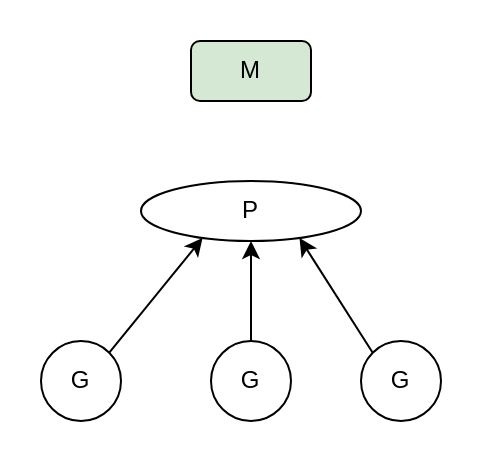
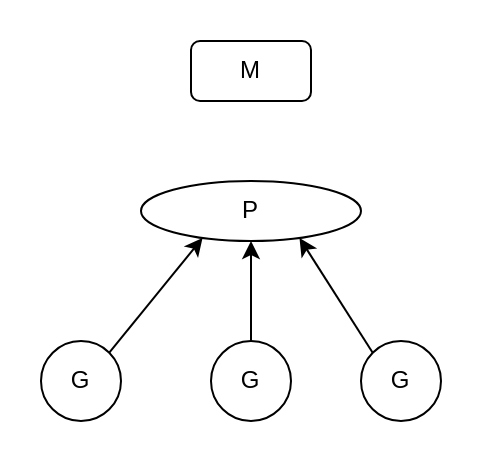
(251, 71) -> (251, 71)
